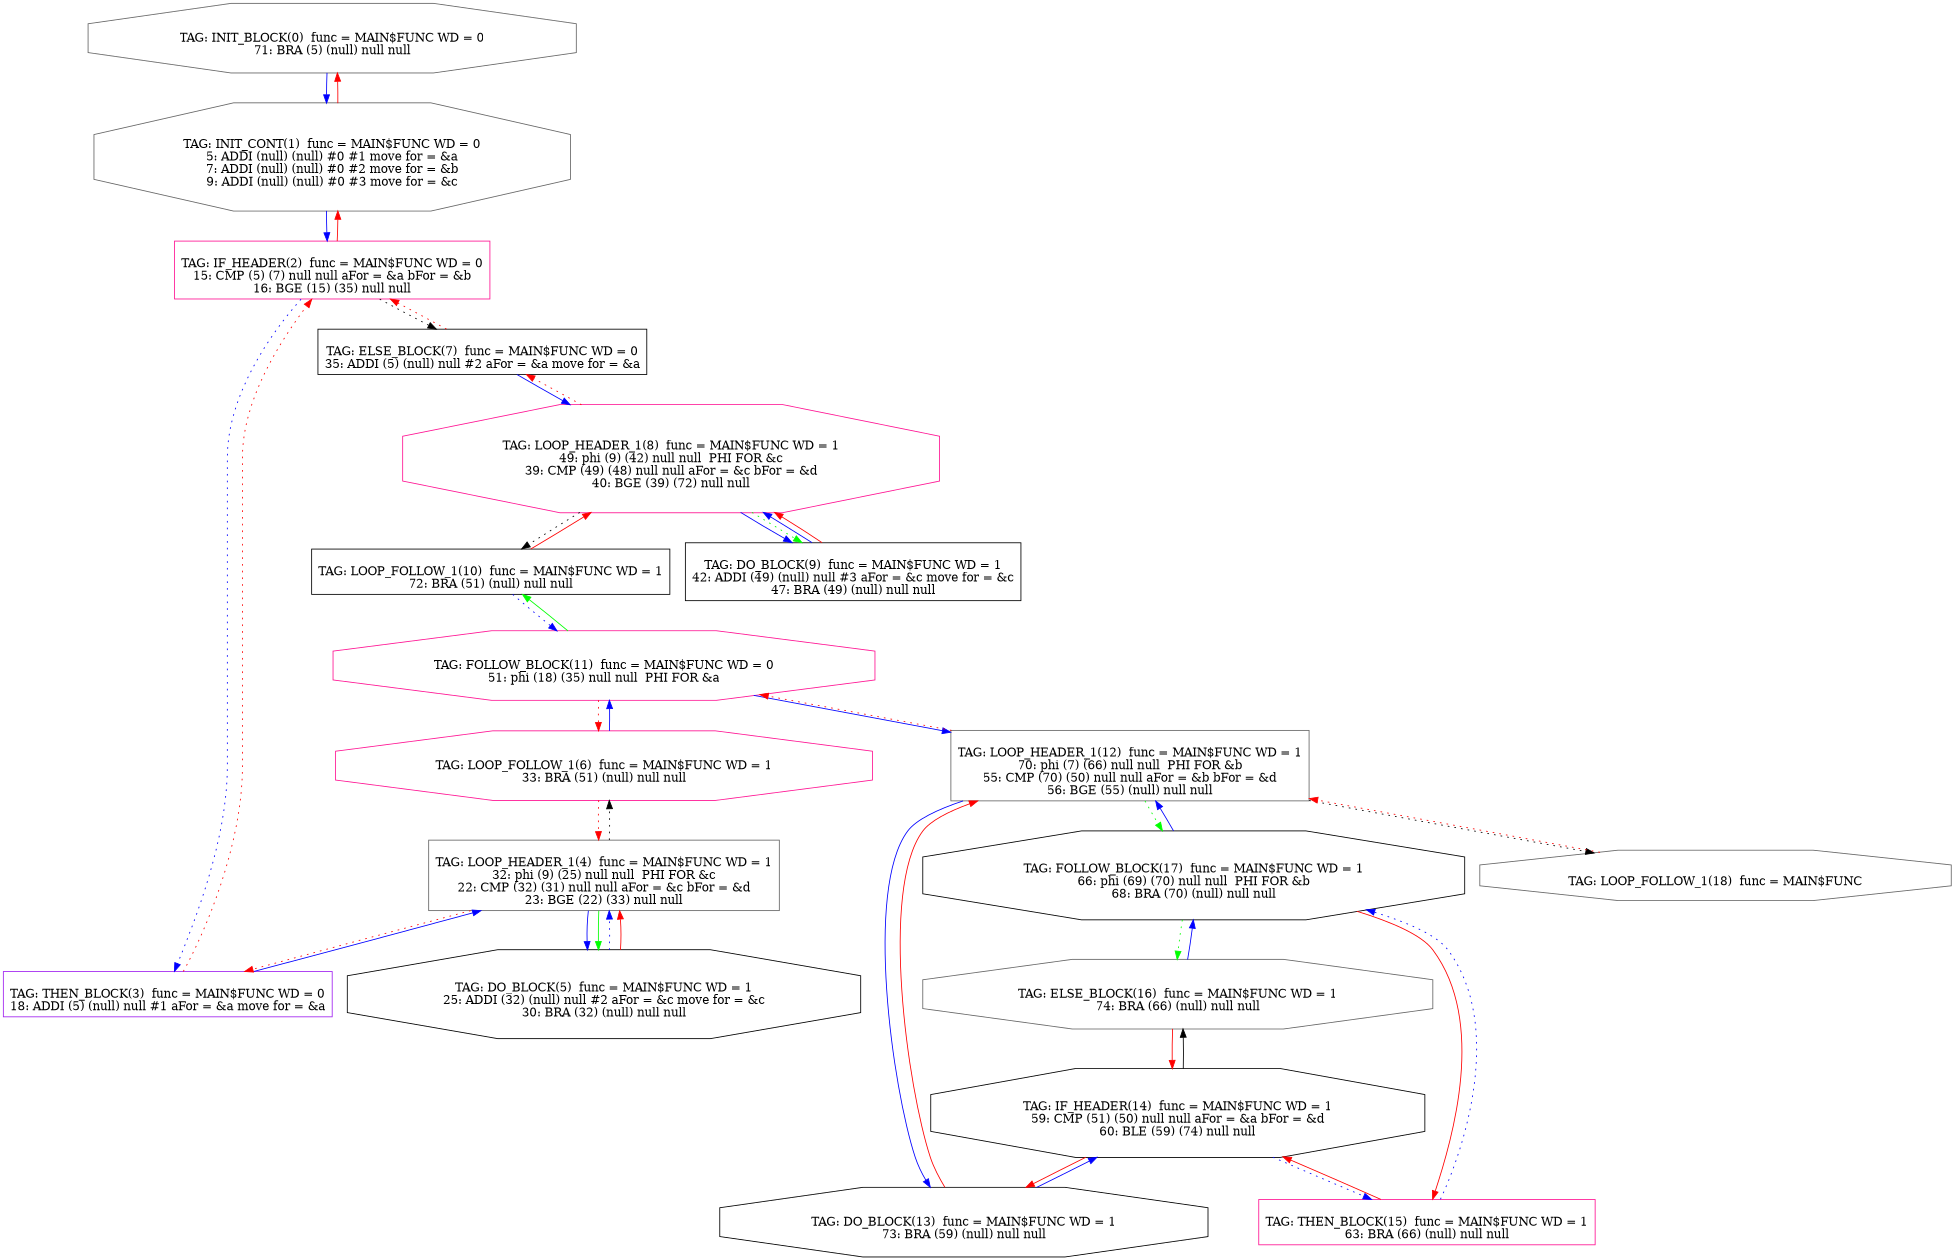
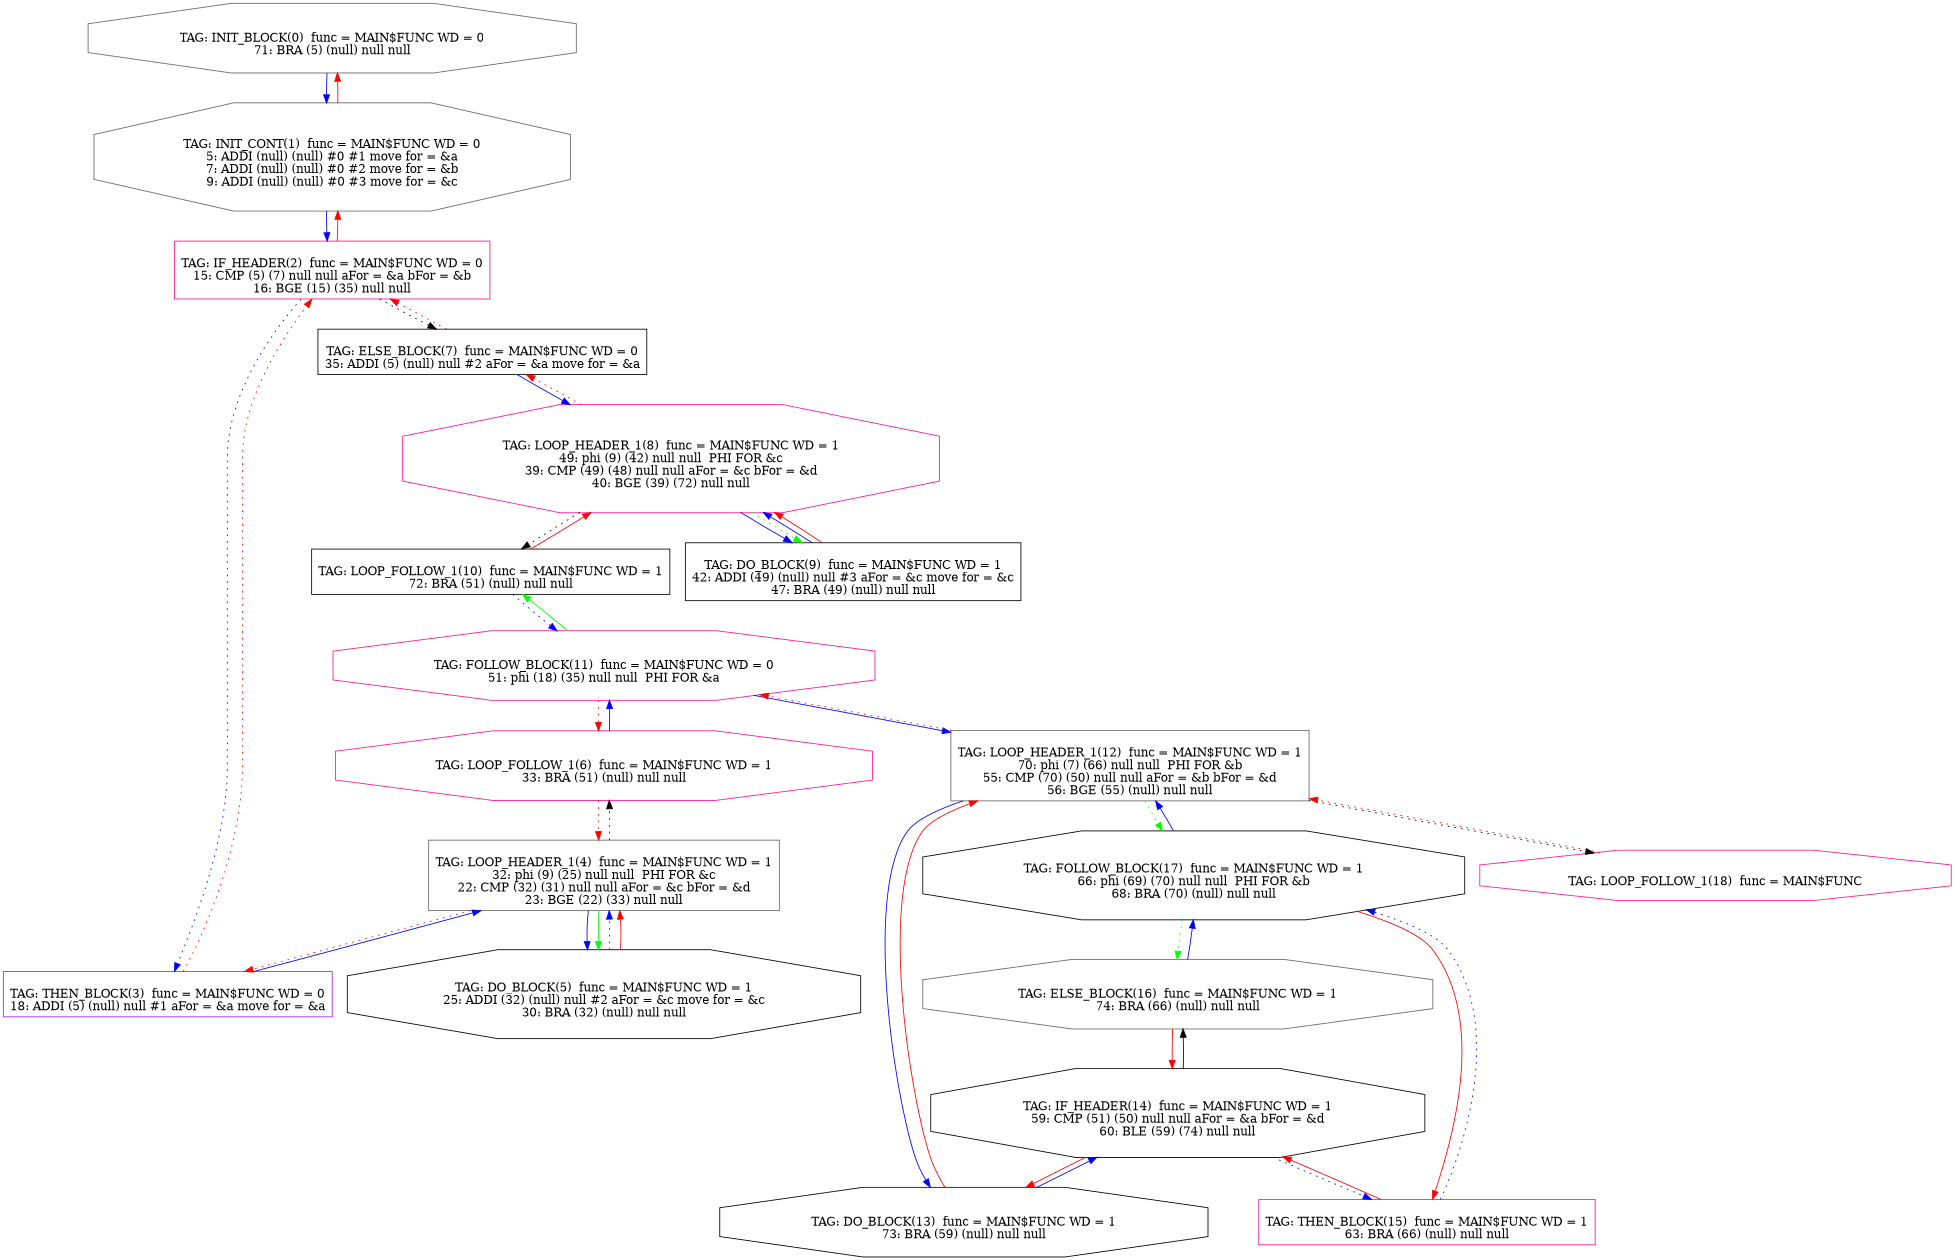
(1716, 875) -> (1716, 875)
